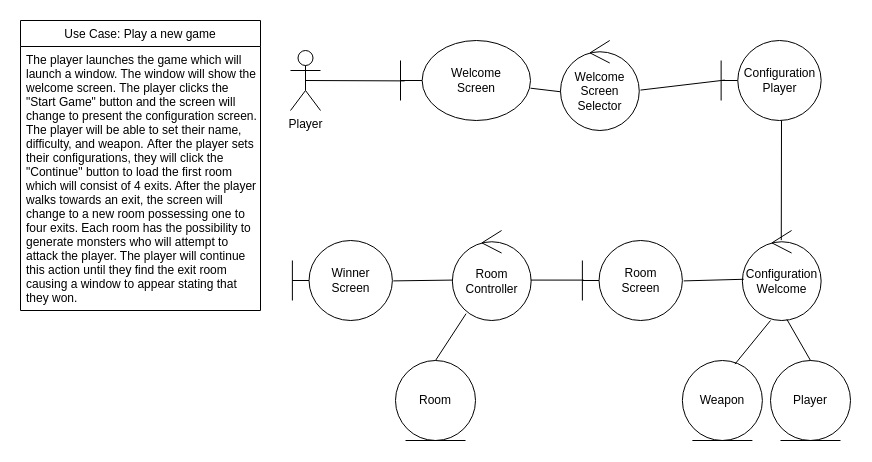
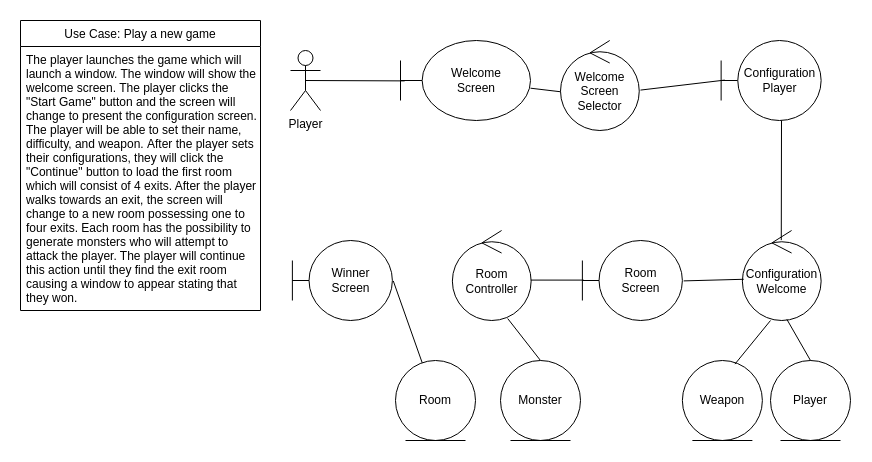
(422, 281) -> (408, 322)
(451, 338) -> none
none -> (524, 340)
none -> (541, 401)
